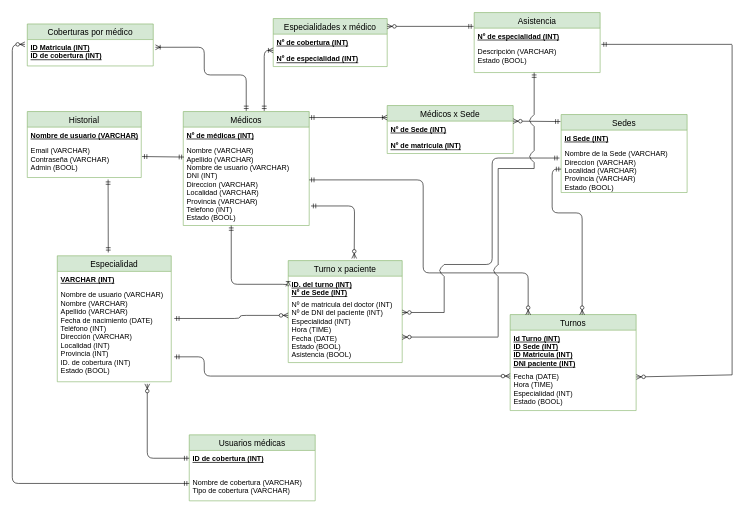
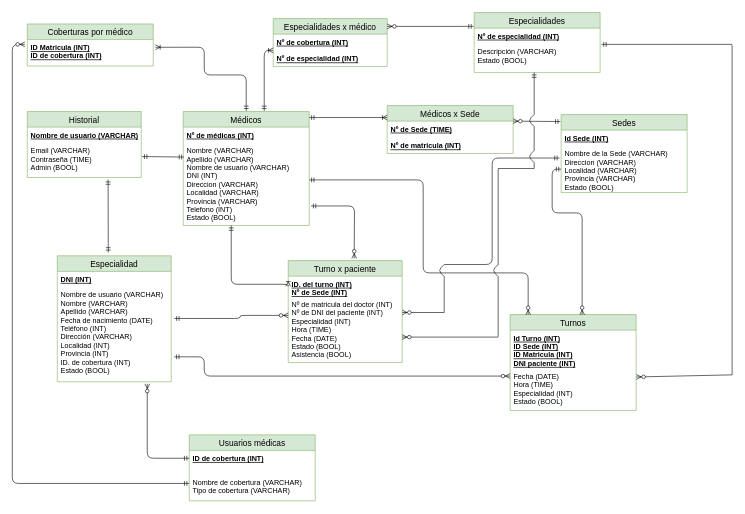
(537, 21) -> (537, 21)
(420, 129) -> (422, 129)
(58, 151) -> (58, 151)
(86, 279) -> (78, 279)
